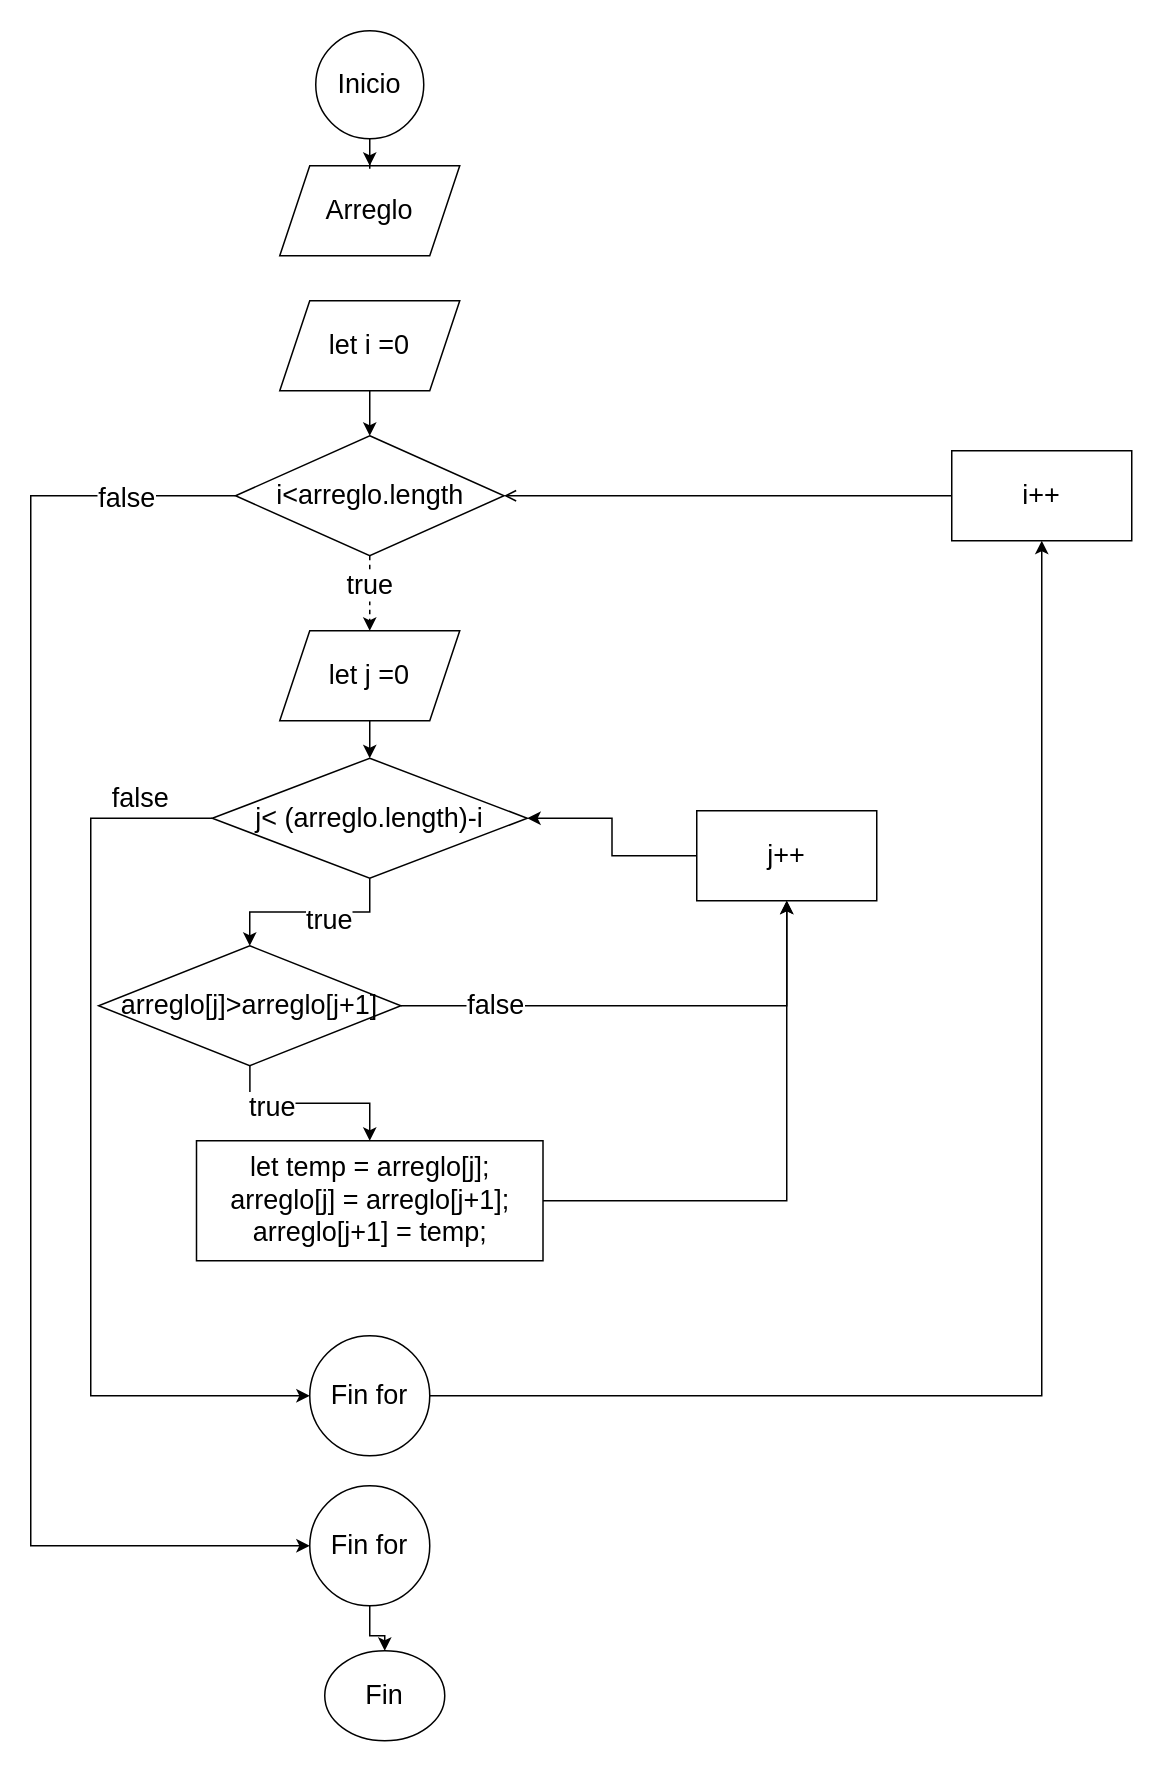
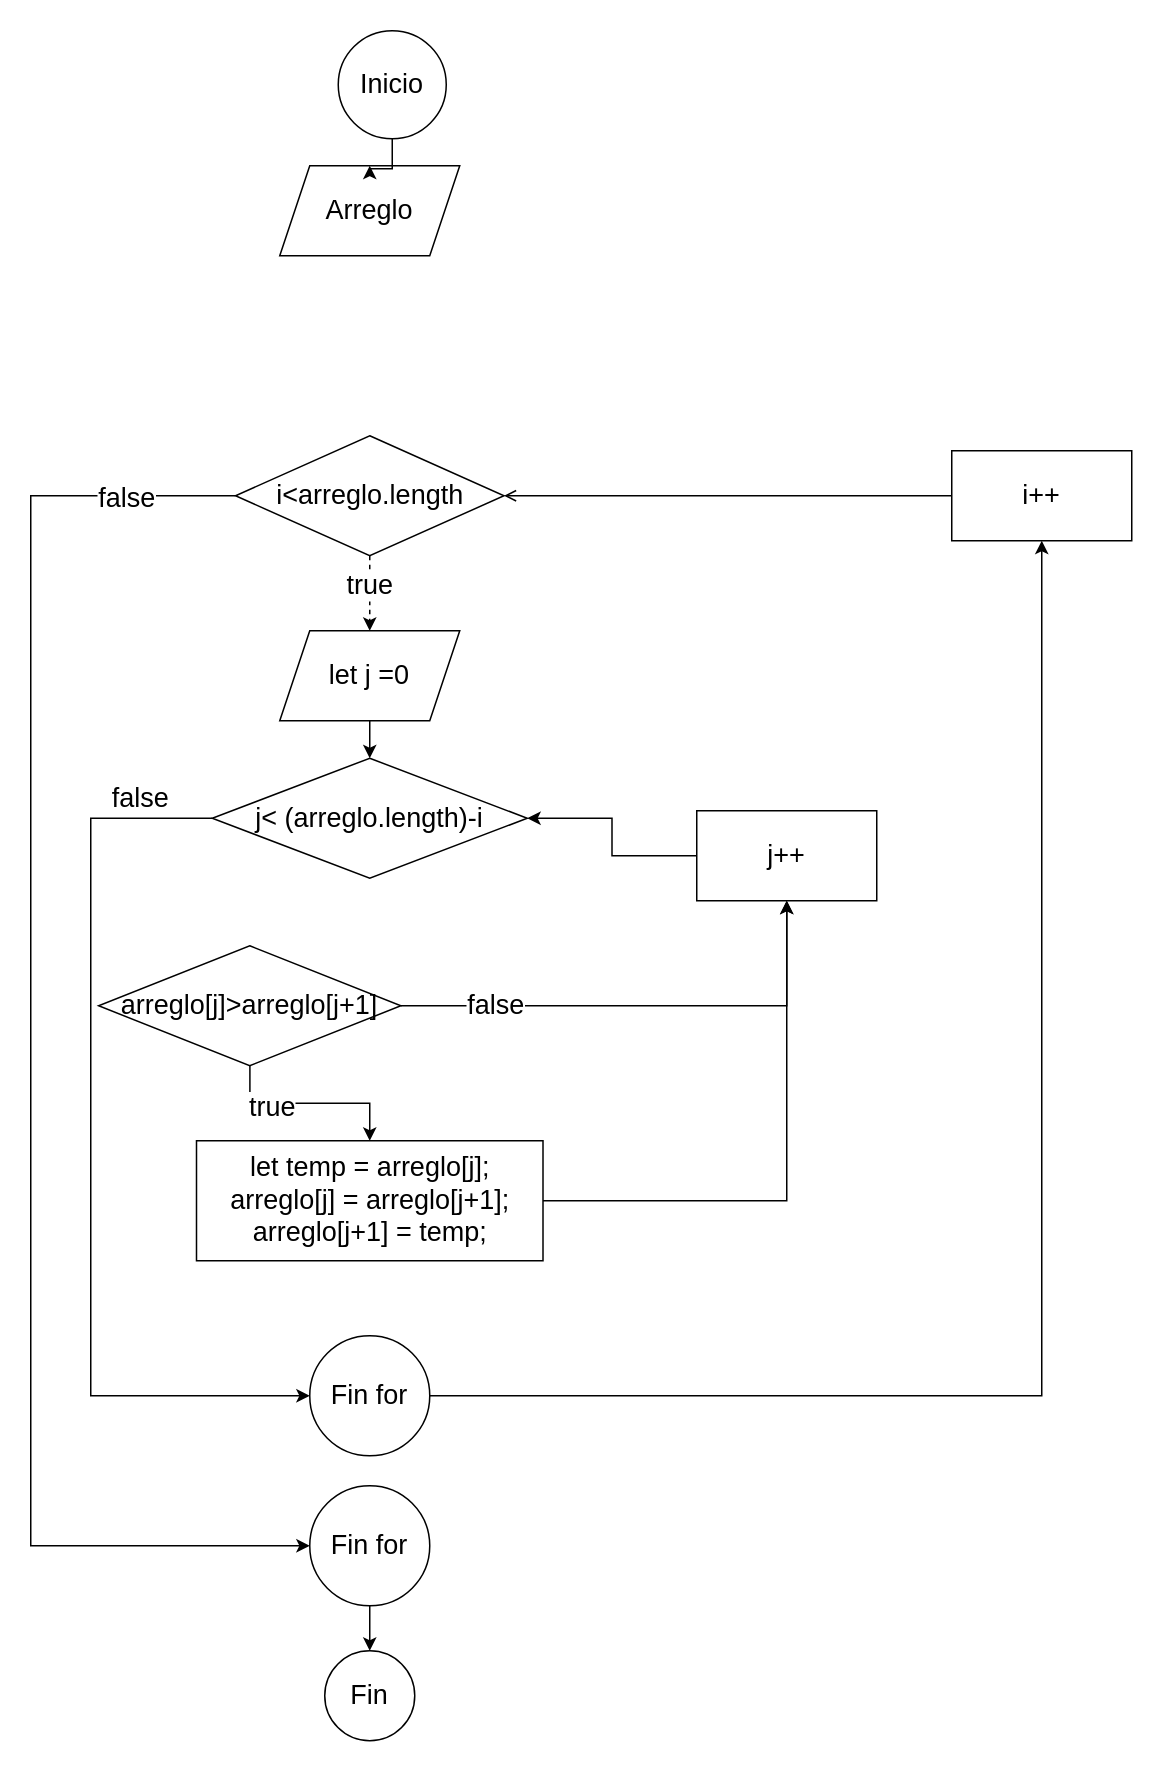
(370, 85) -> (392, 85)
(370, 346) -> none
(370, 419) -> none
(315, 912) -> none
(385, 1696) -> (370, 1696)
